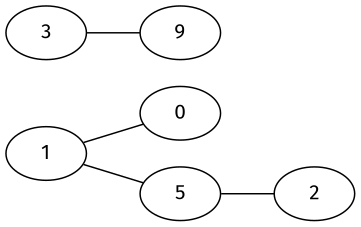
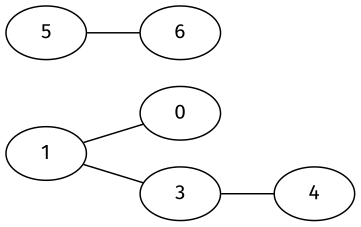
(180, 33) -> (314, 194)
(114, 174) -> (114, 174)
(314, 194) -> (180, 33)
